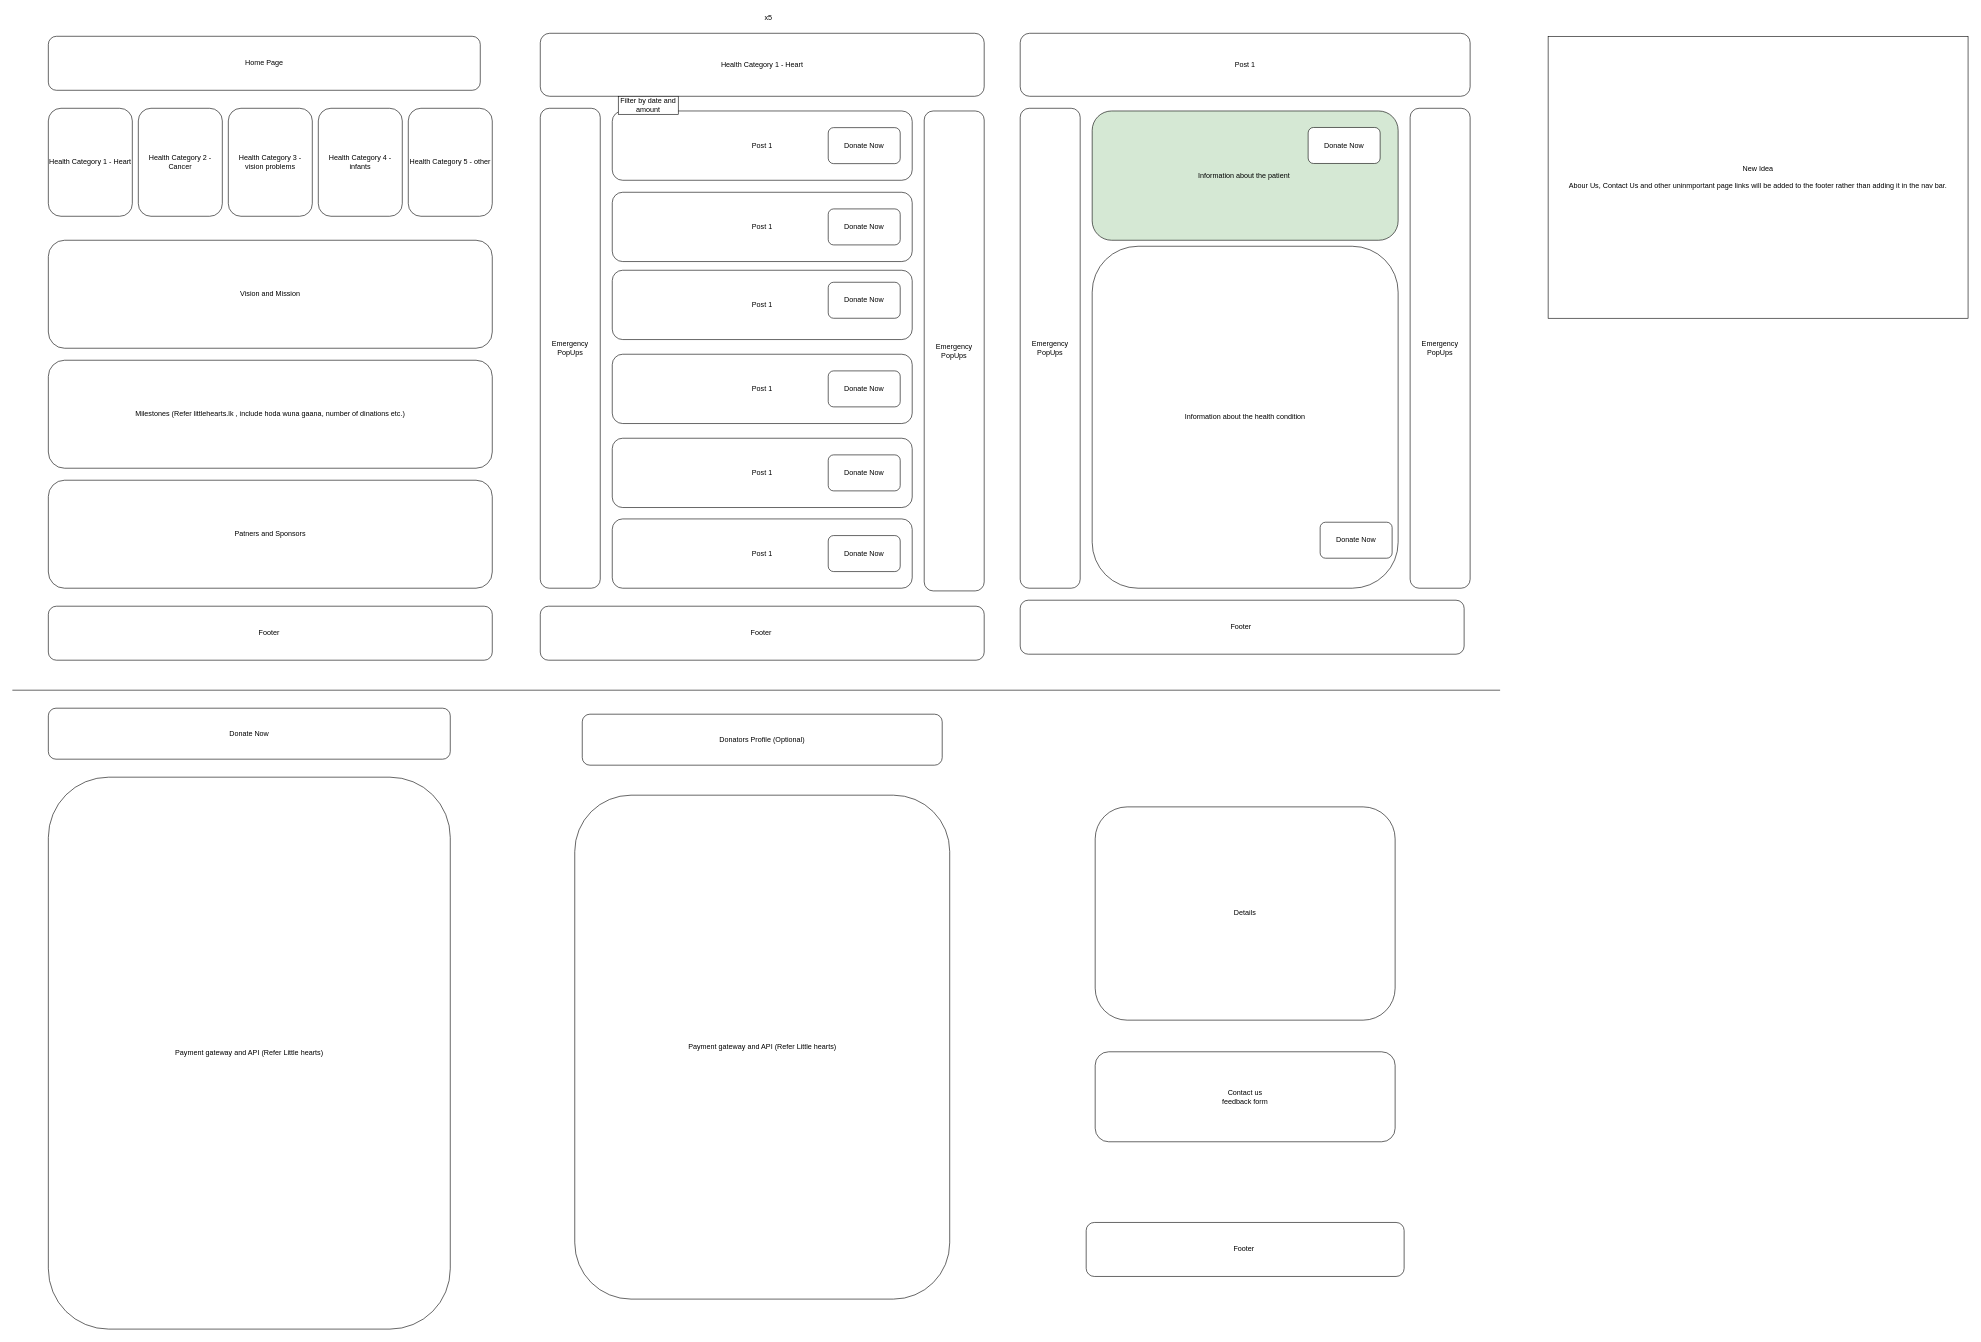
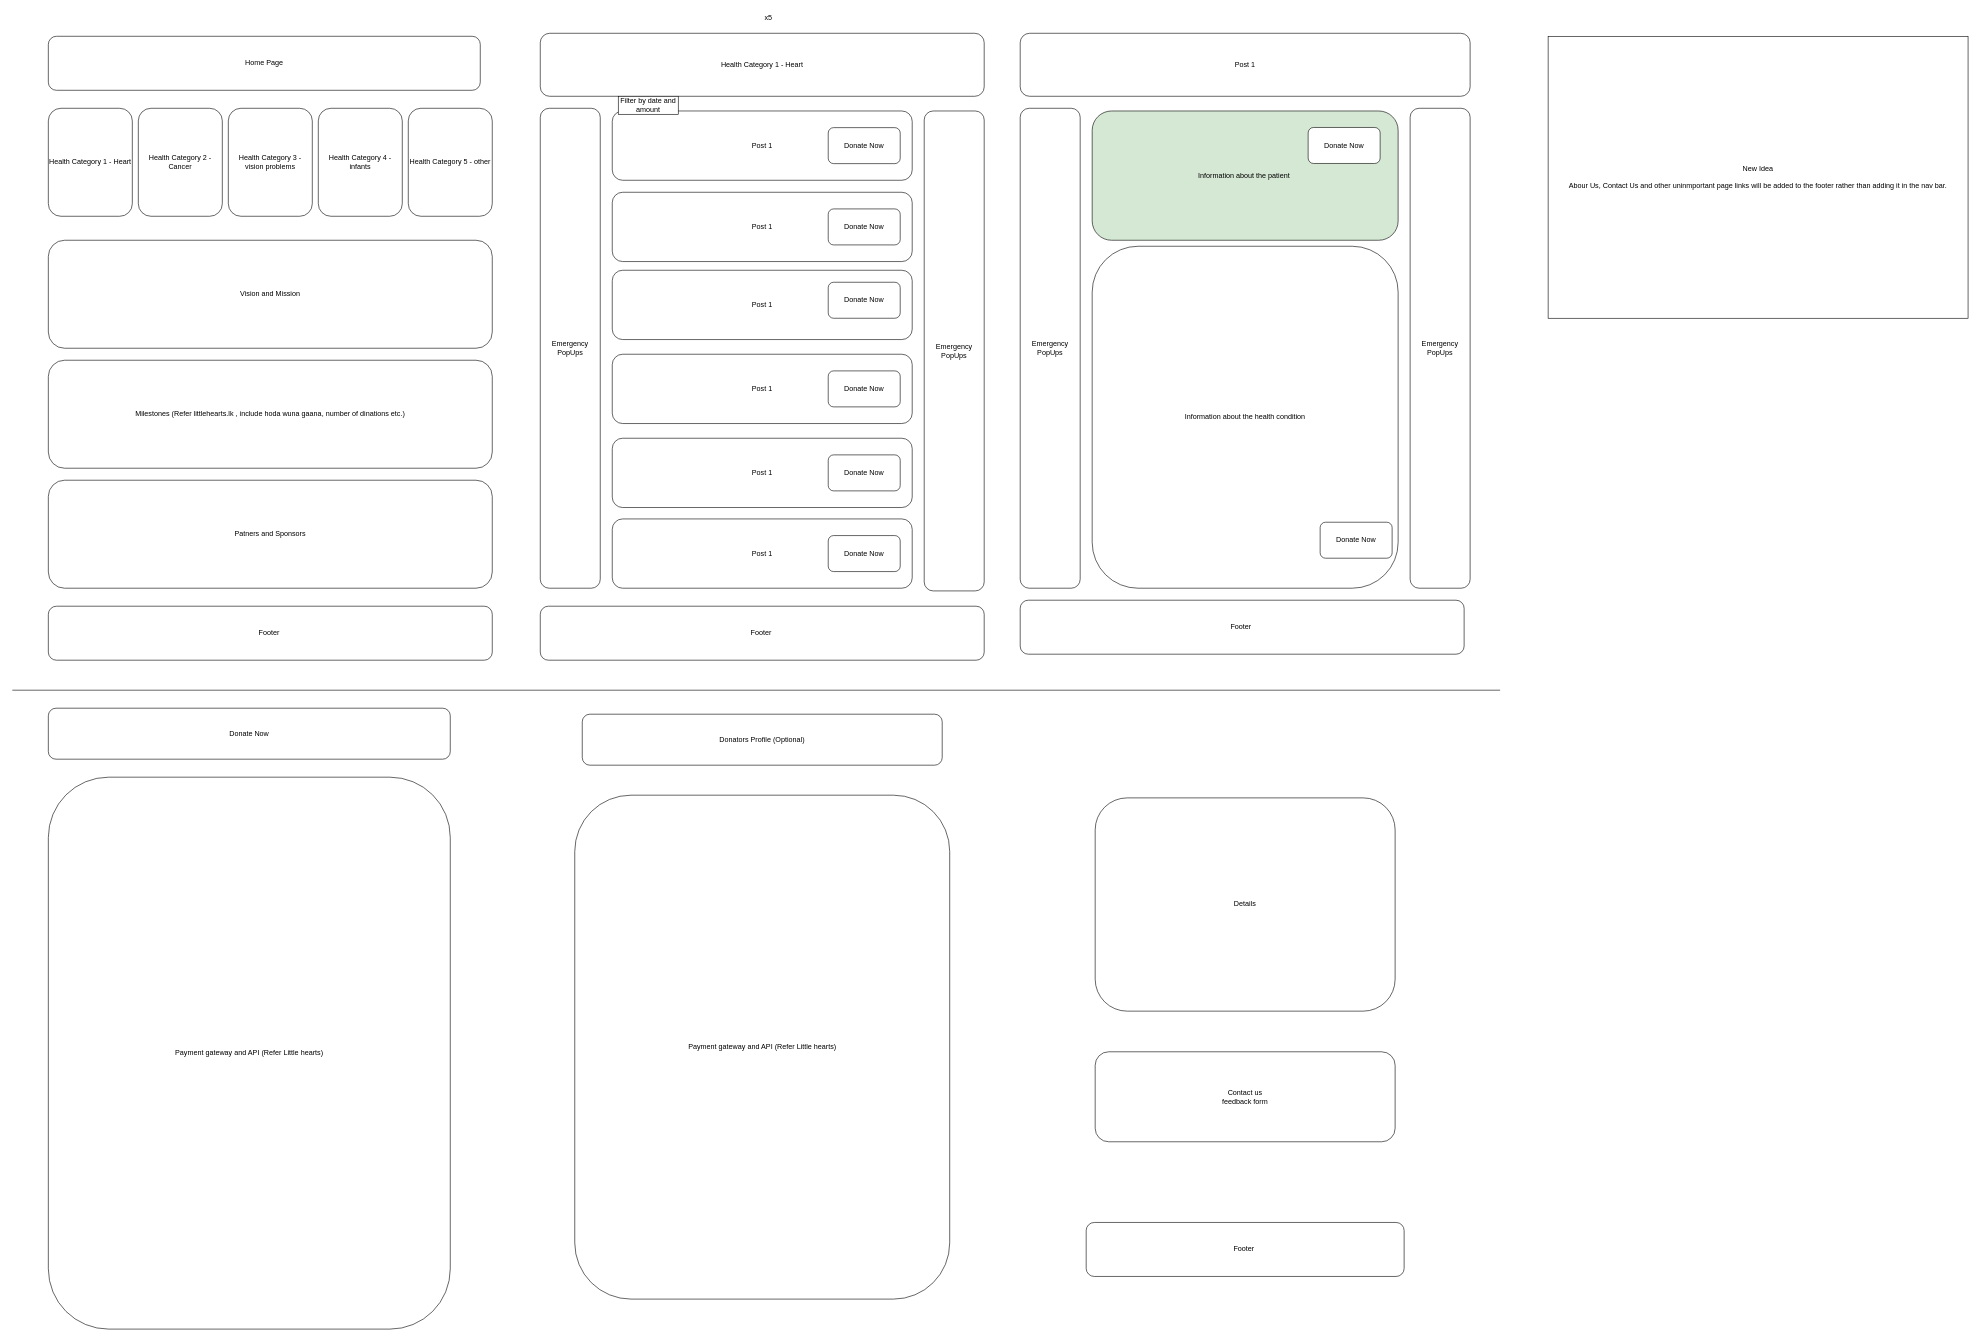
(1245, 914) -> (1245, 905)
